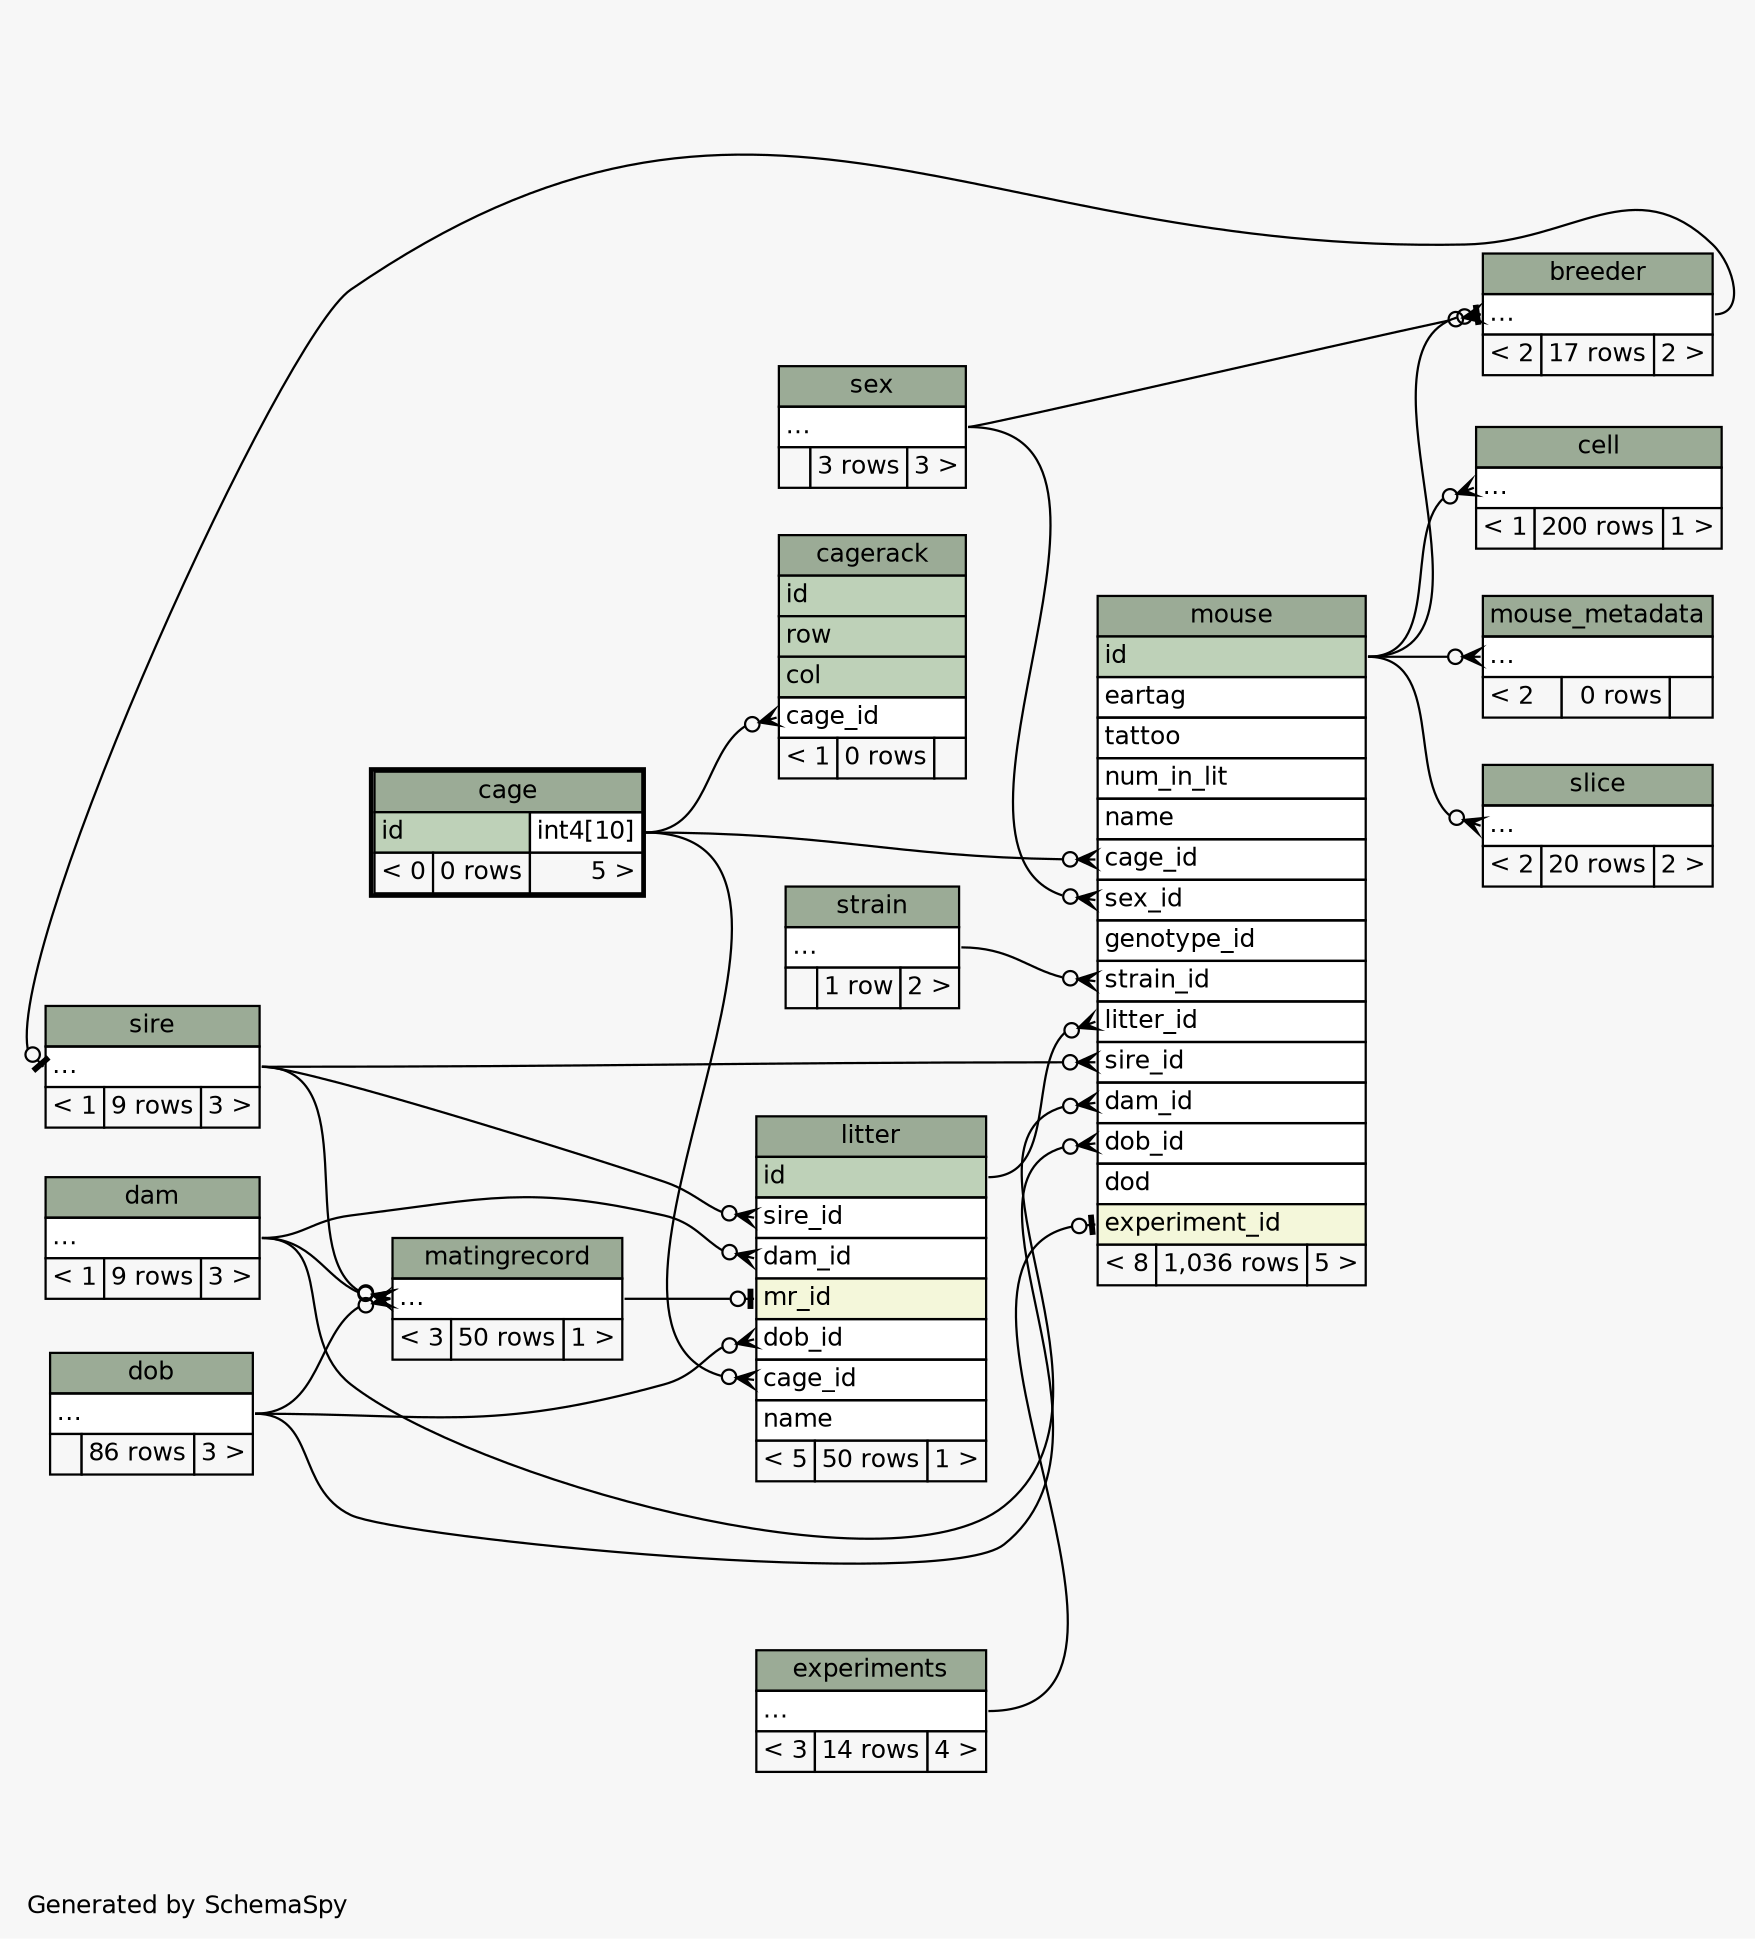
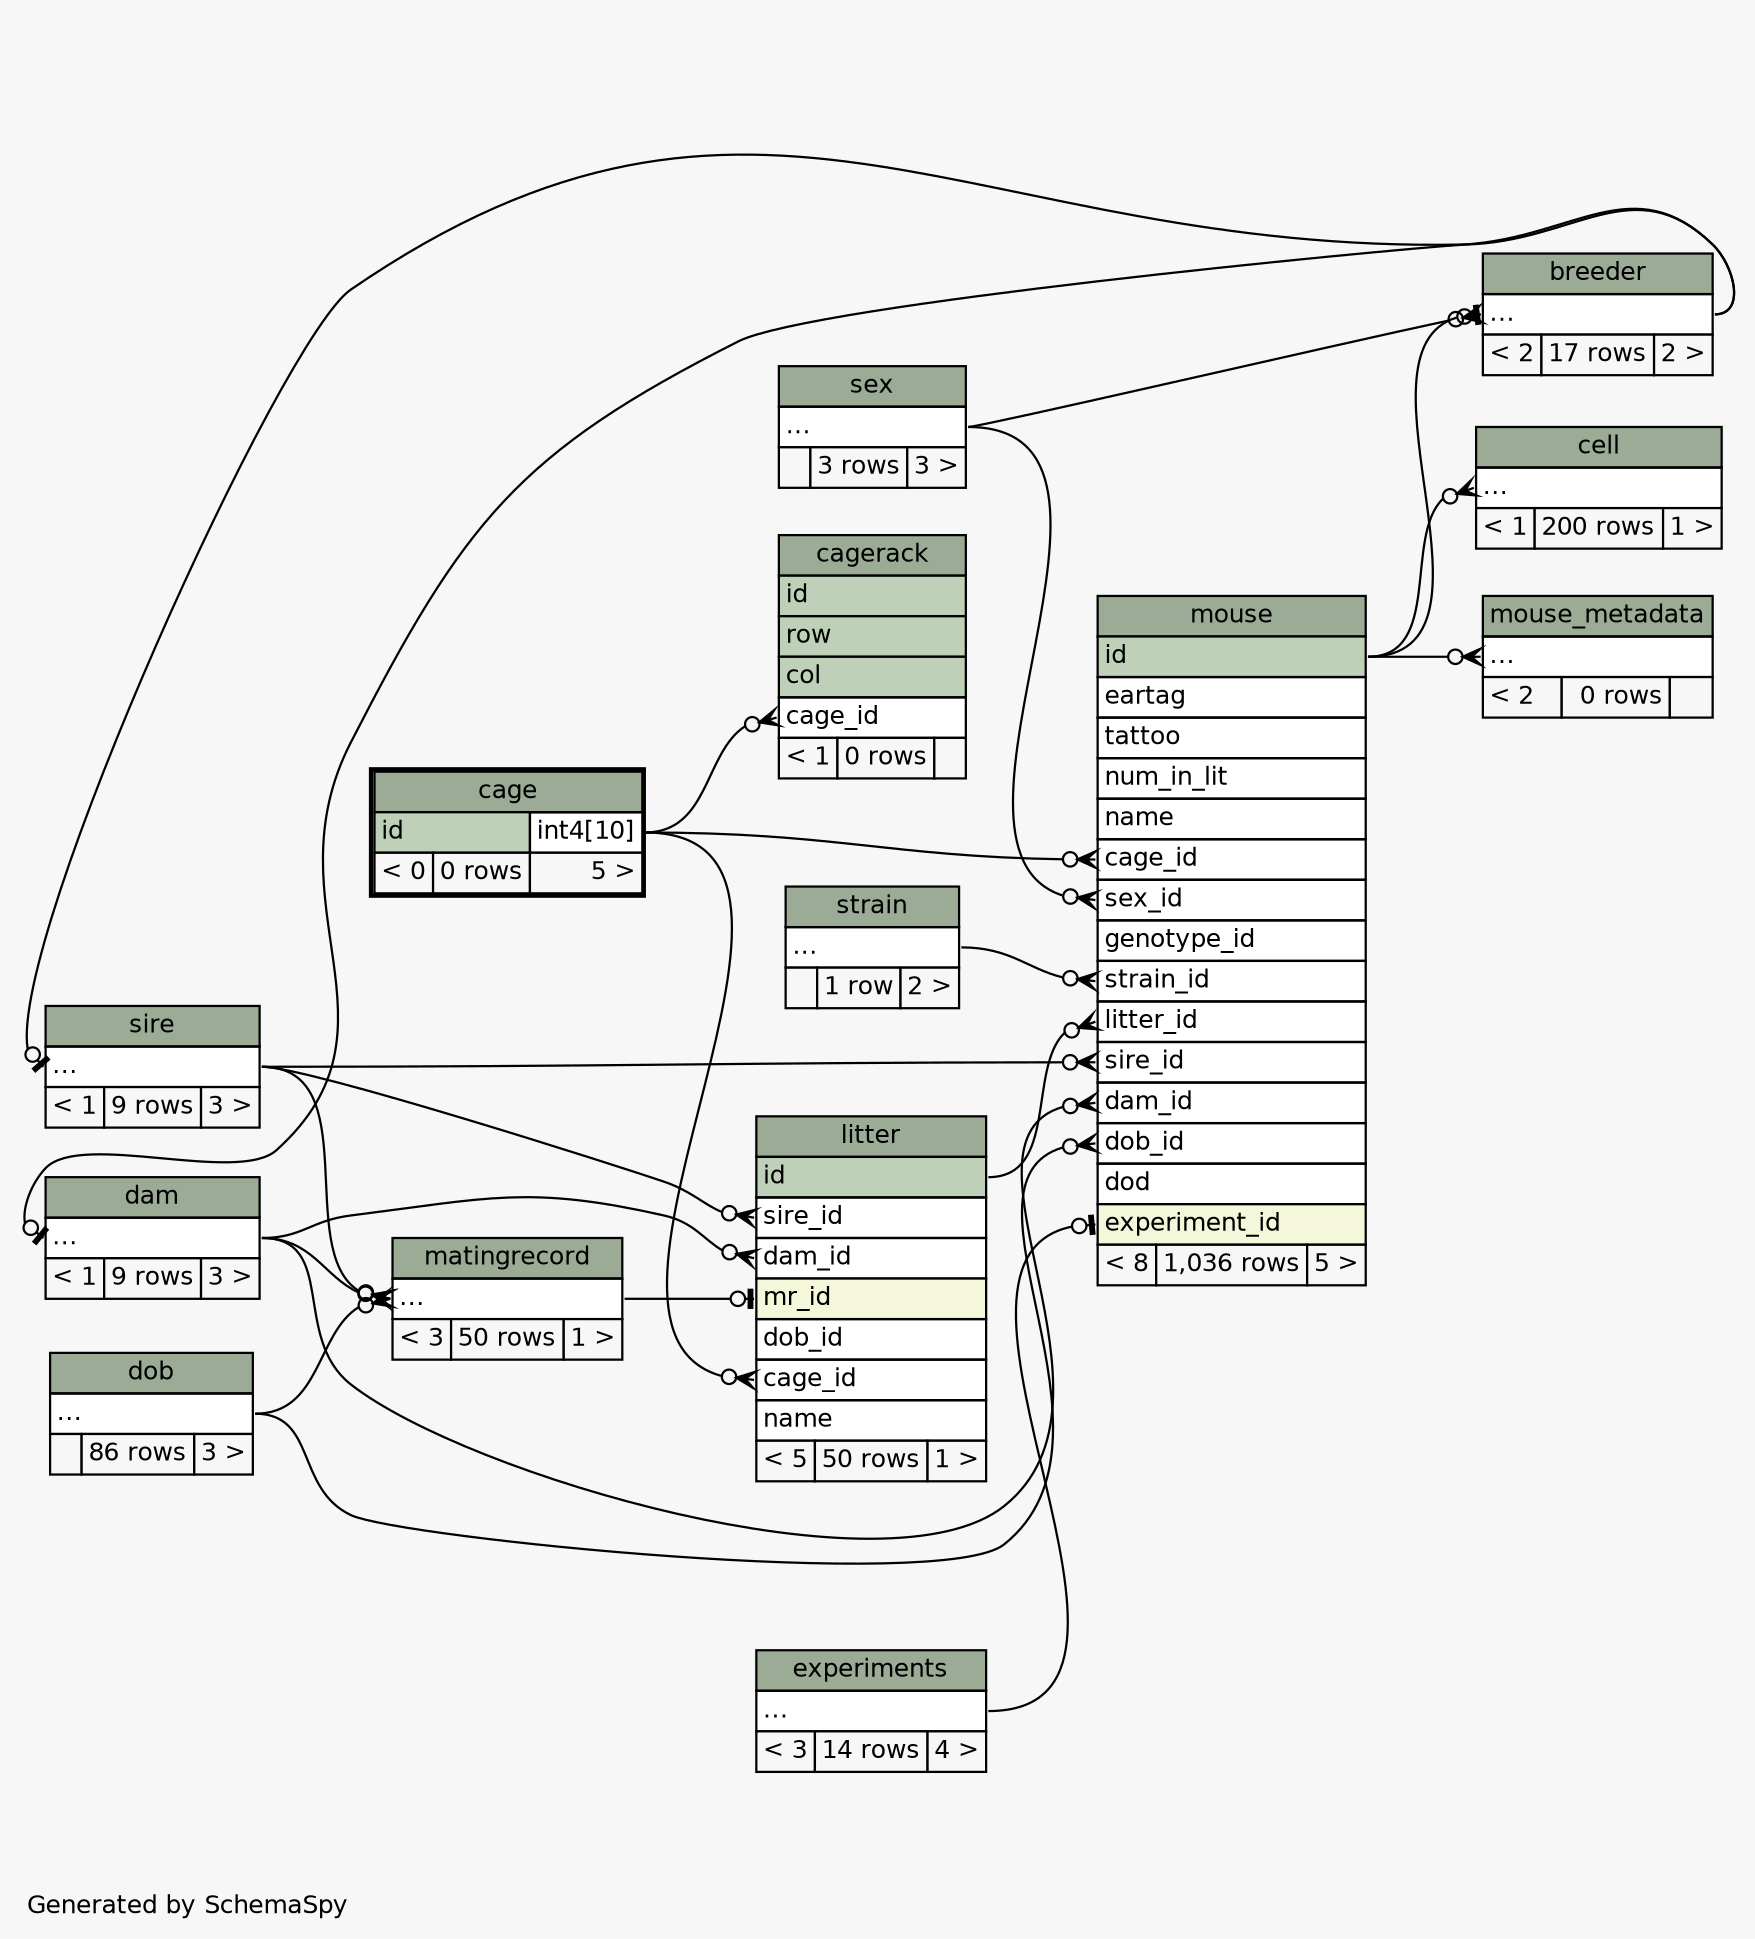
none -> (643, 394)
(1598, 826) -> none
(496, 1415) -> none
